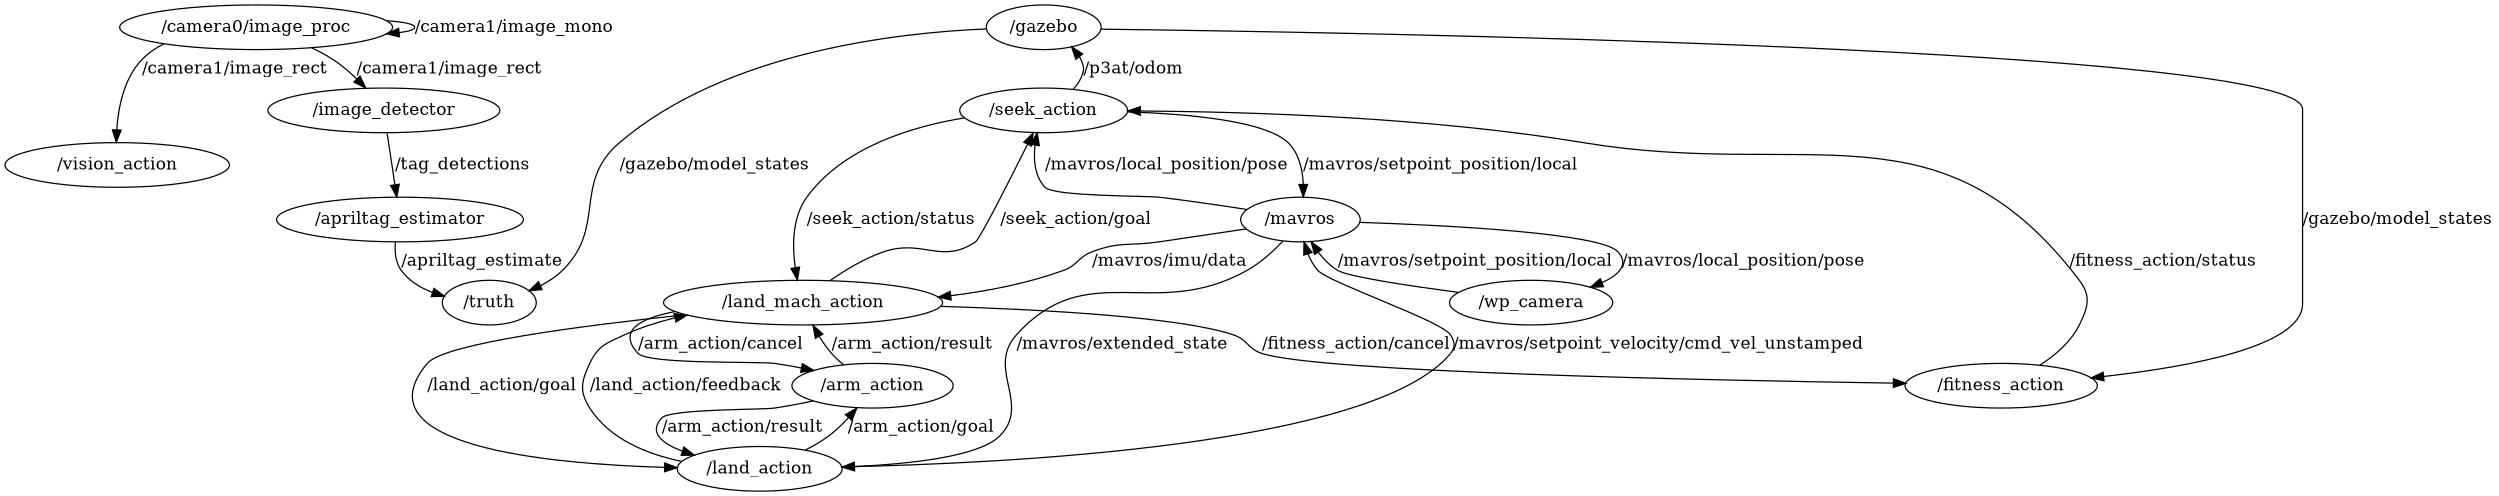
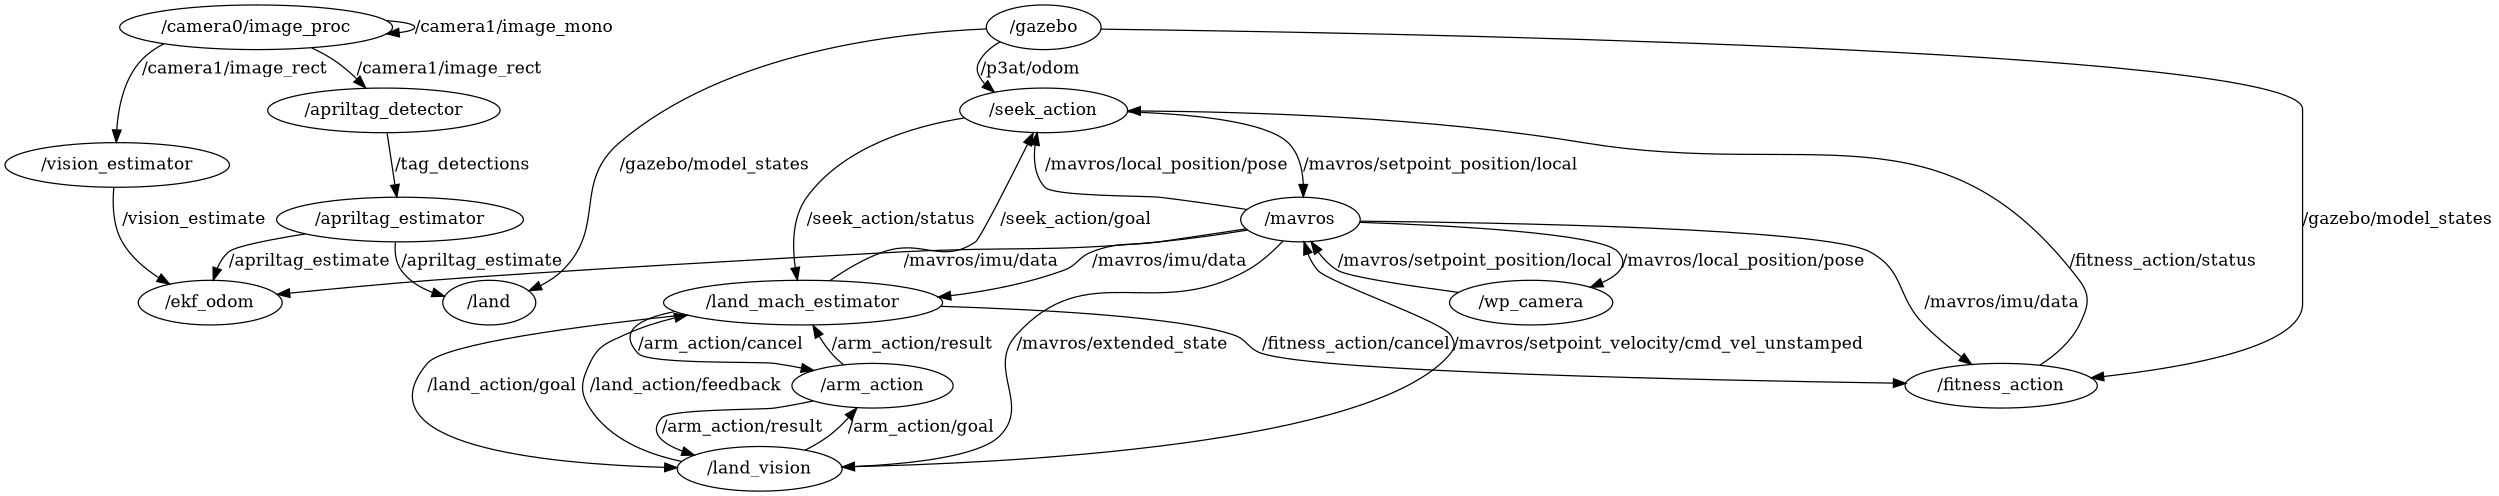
(1083, 74) -> (980, 60)
(384, 110) -> (384, 110)
(117, 165) -> (117, 165)
none -> (1687, 230)
none -> (210, 303)
(489, 303) -> (489, 303)
(803, 303) -> (803, 303)
(760, 469) -> (760, 469)
